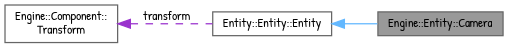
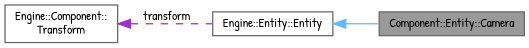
(272, 24) -> (273, 24)
(440, 24) -> (452, 24)
